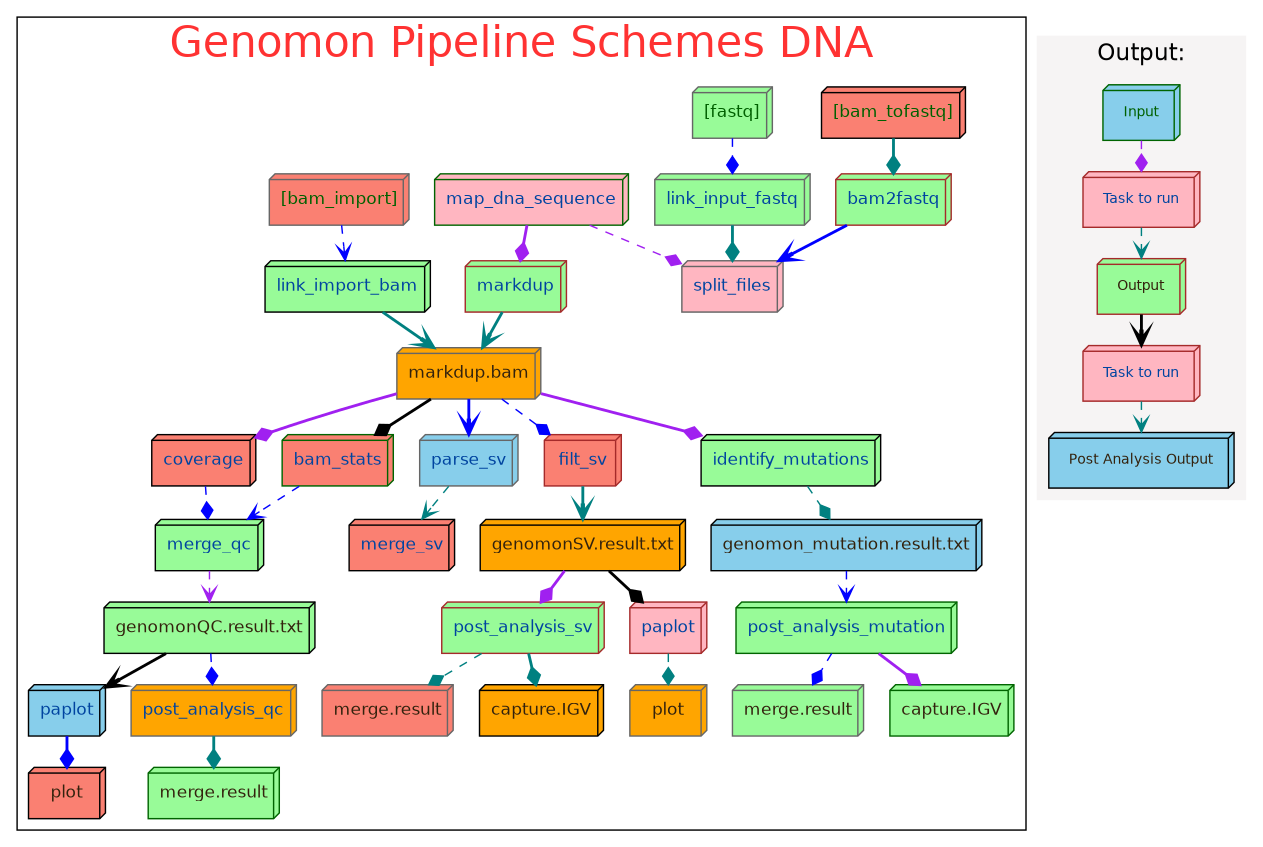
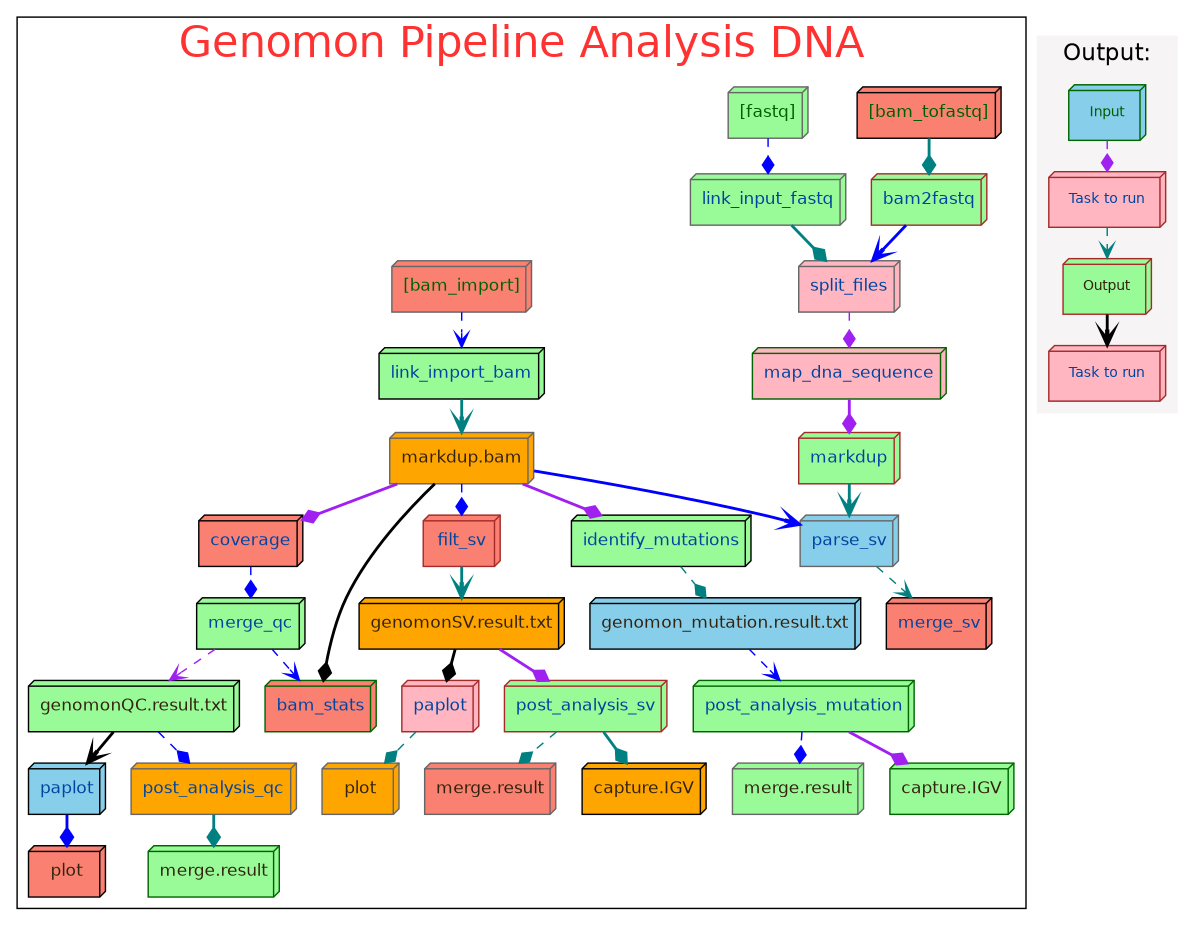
(522, 46) -> (522, 46)
(627, 241) -> (849, 321)
(496, 324) -> (849, 492)
(1141, 460) -> none
(280, 499) -> (281, 659)
